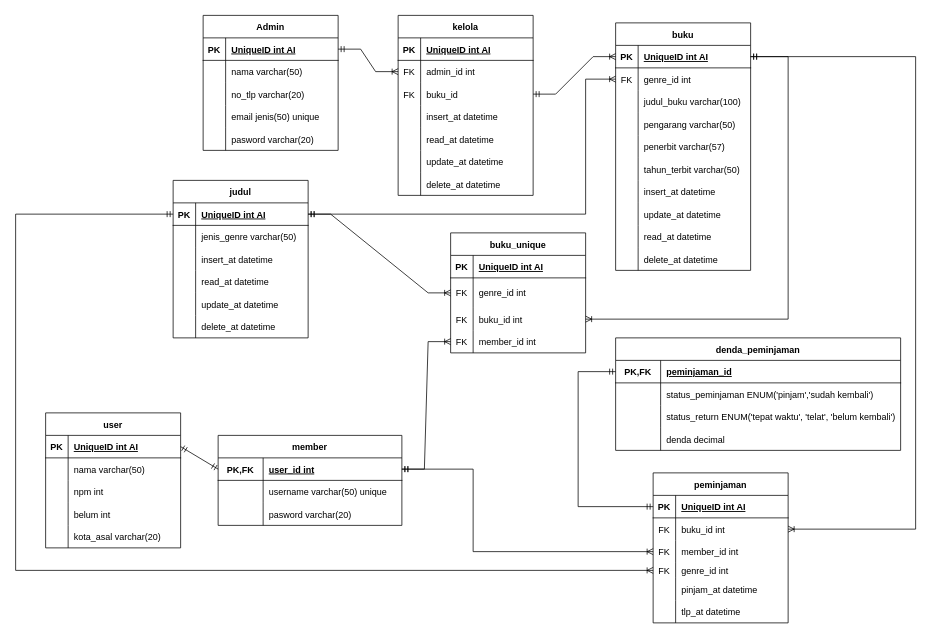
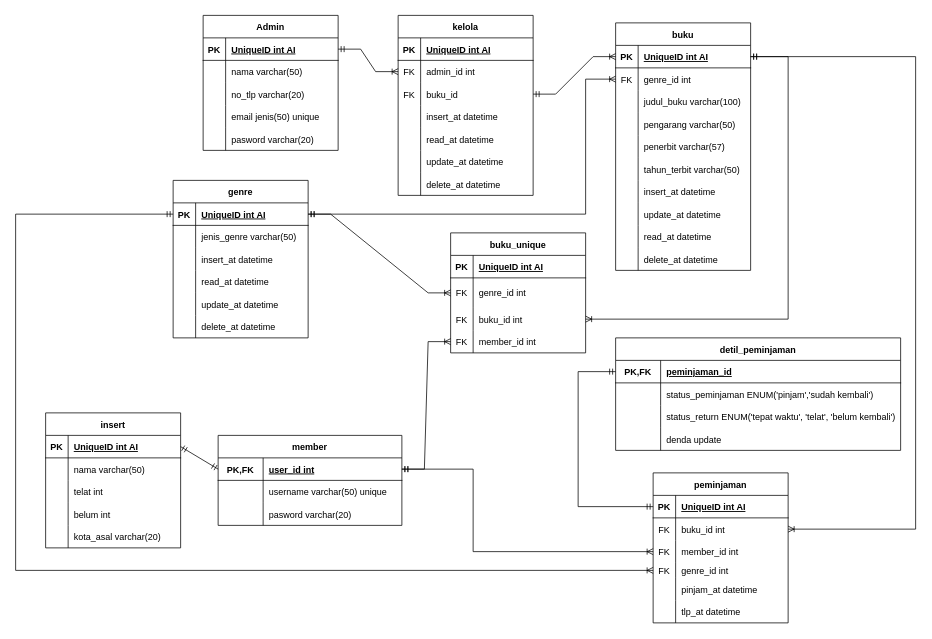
(240, 192) -> (240, 192)
(758, 350) -> (758, 350)
(113, 425) -> (113, 425)
(695, 440) -> (695, 440)
(89, 492) -> (93, 492)
